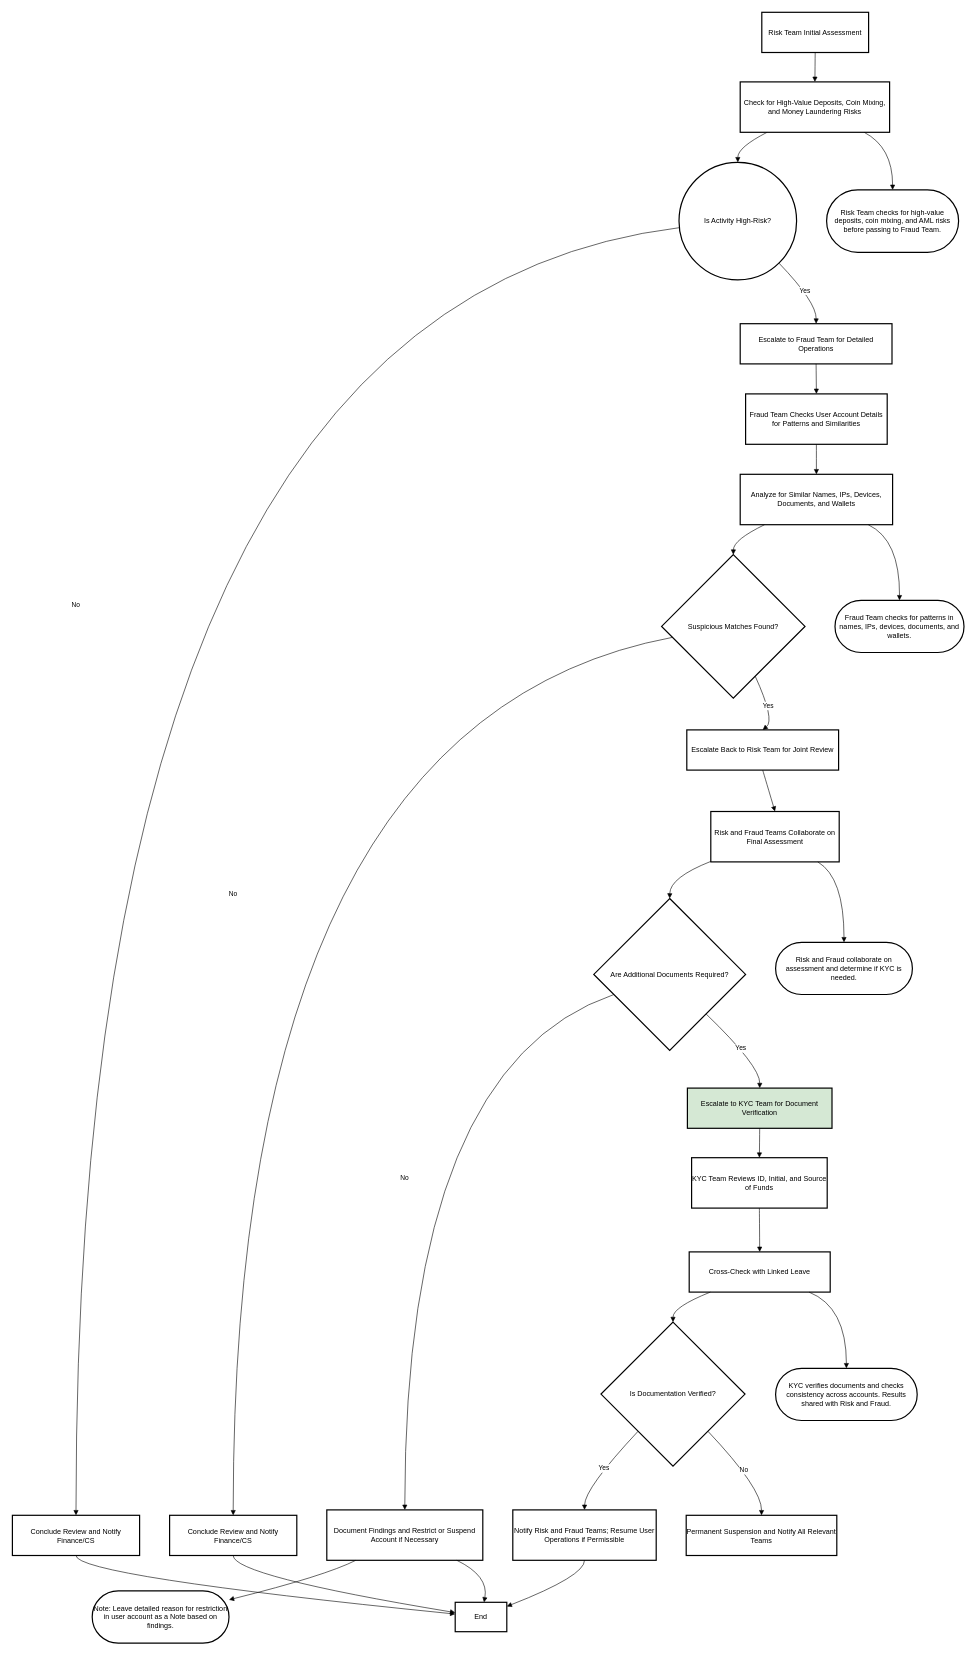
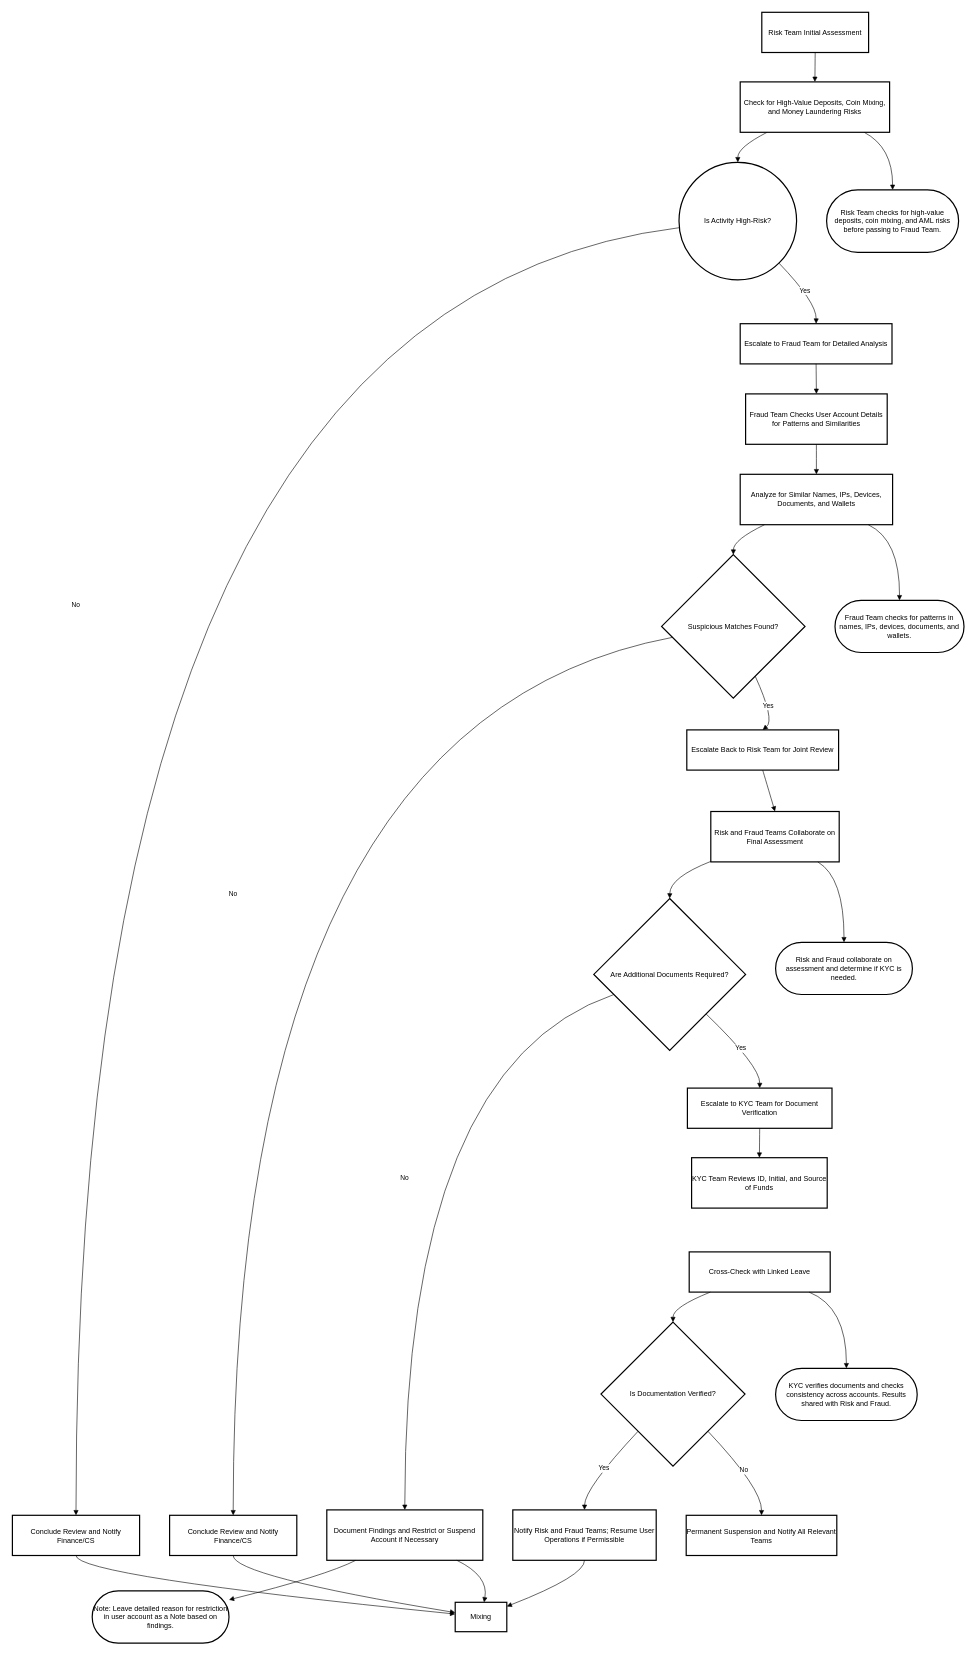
(816, 344) -> (816, 344)
(760, 1108) -> (760, 1108)
(759, 1227) -> none
(481, 1617) -> (481, 1617)
